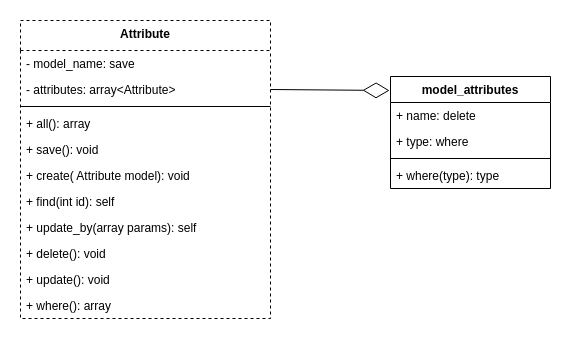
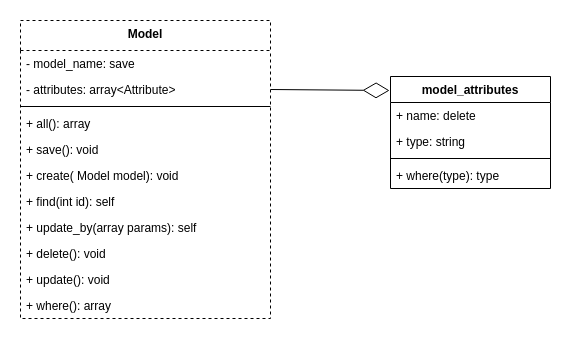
(145, 34) -> (145, 34)
(435, 142) -> (437, 142)
(121, 176) -> (108, 176)
